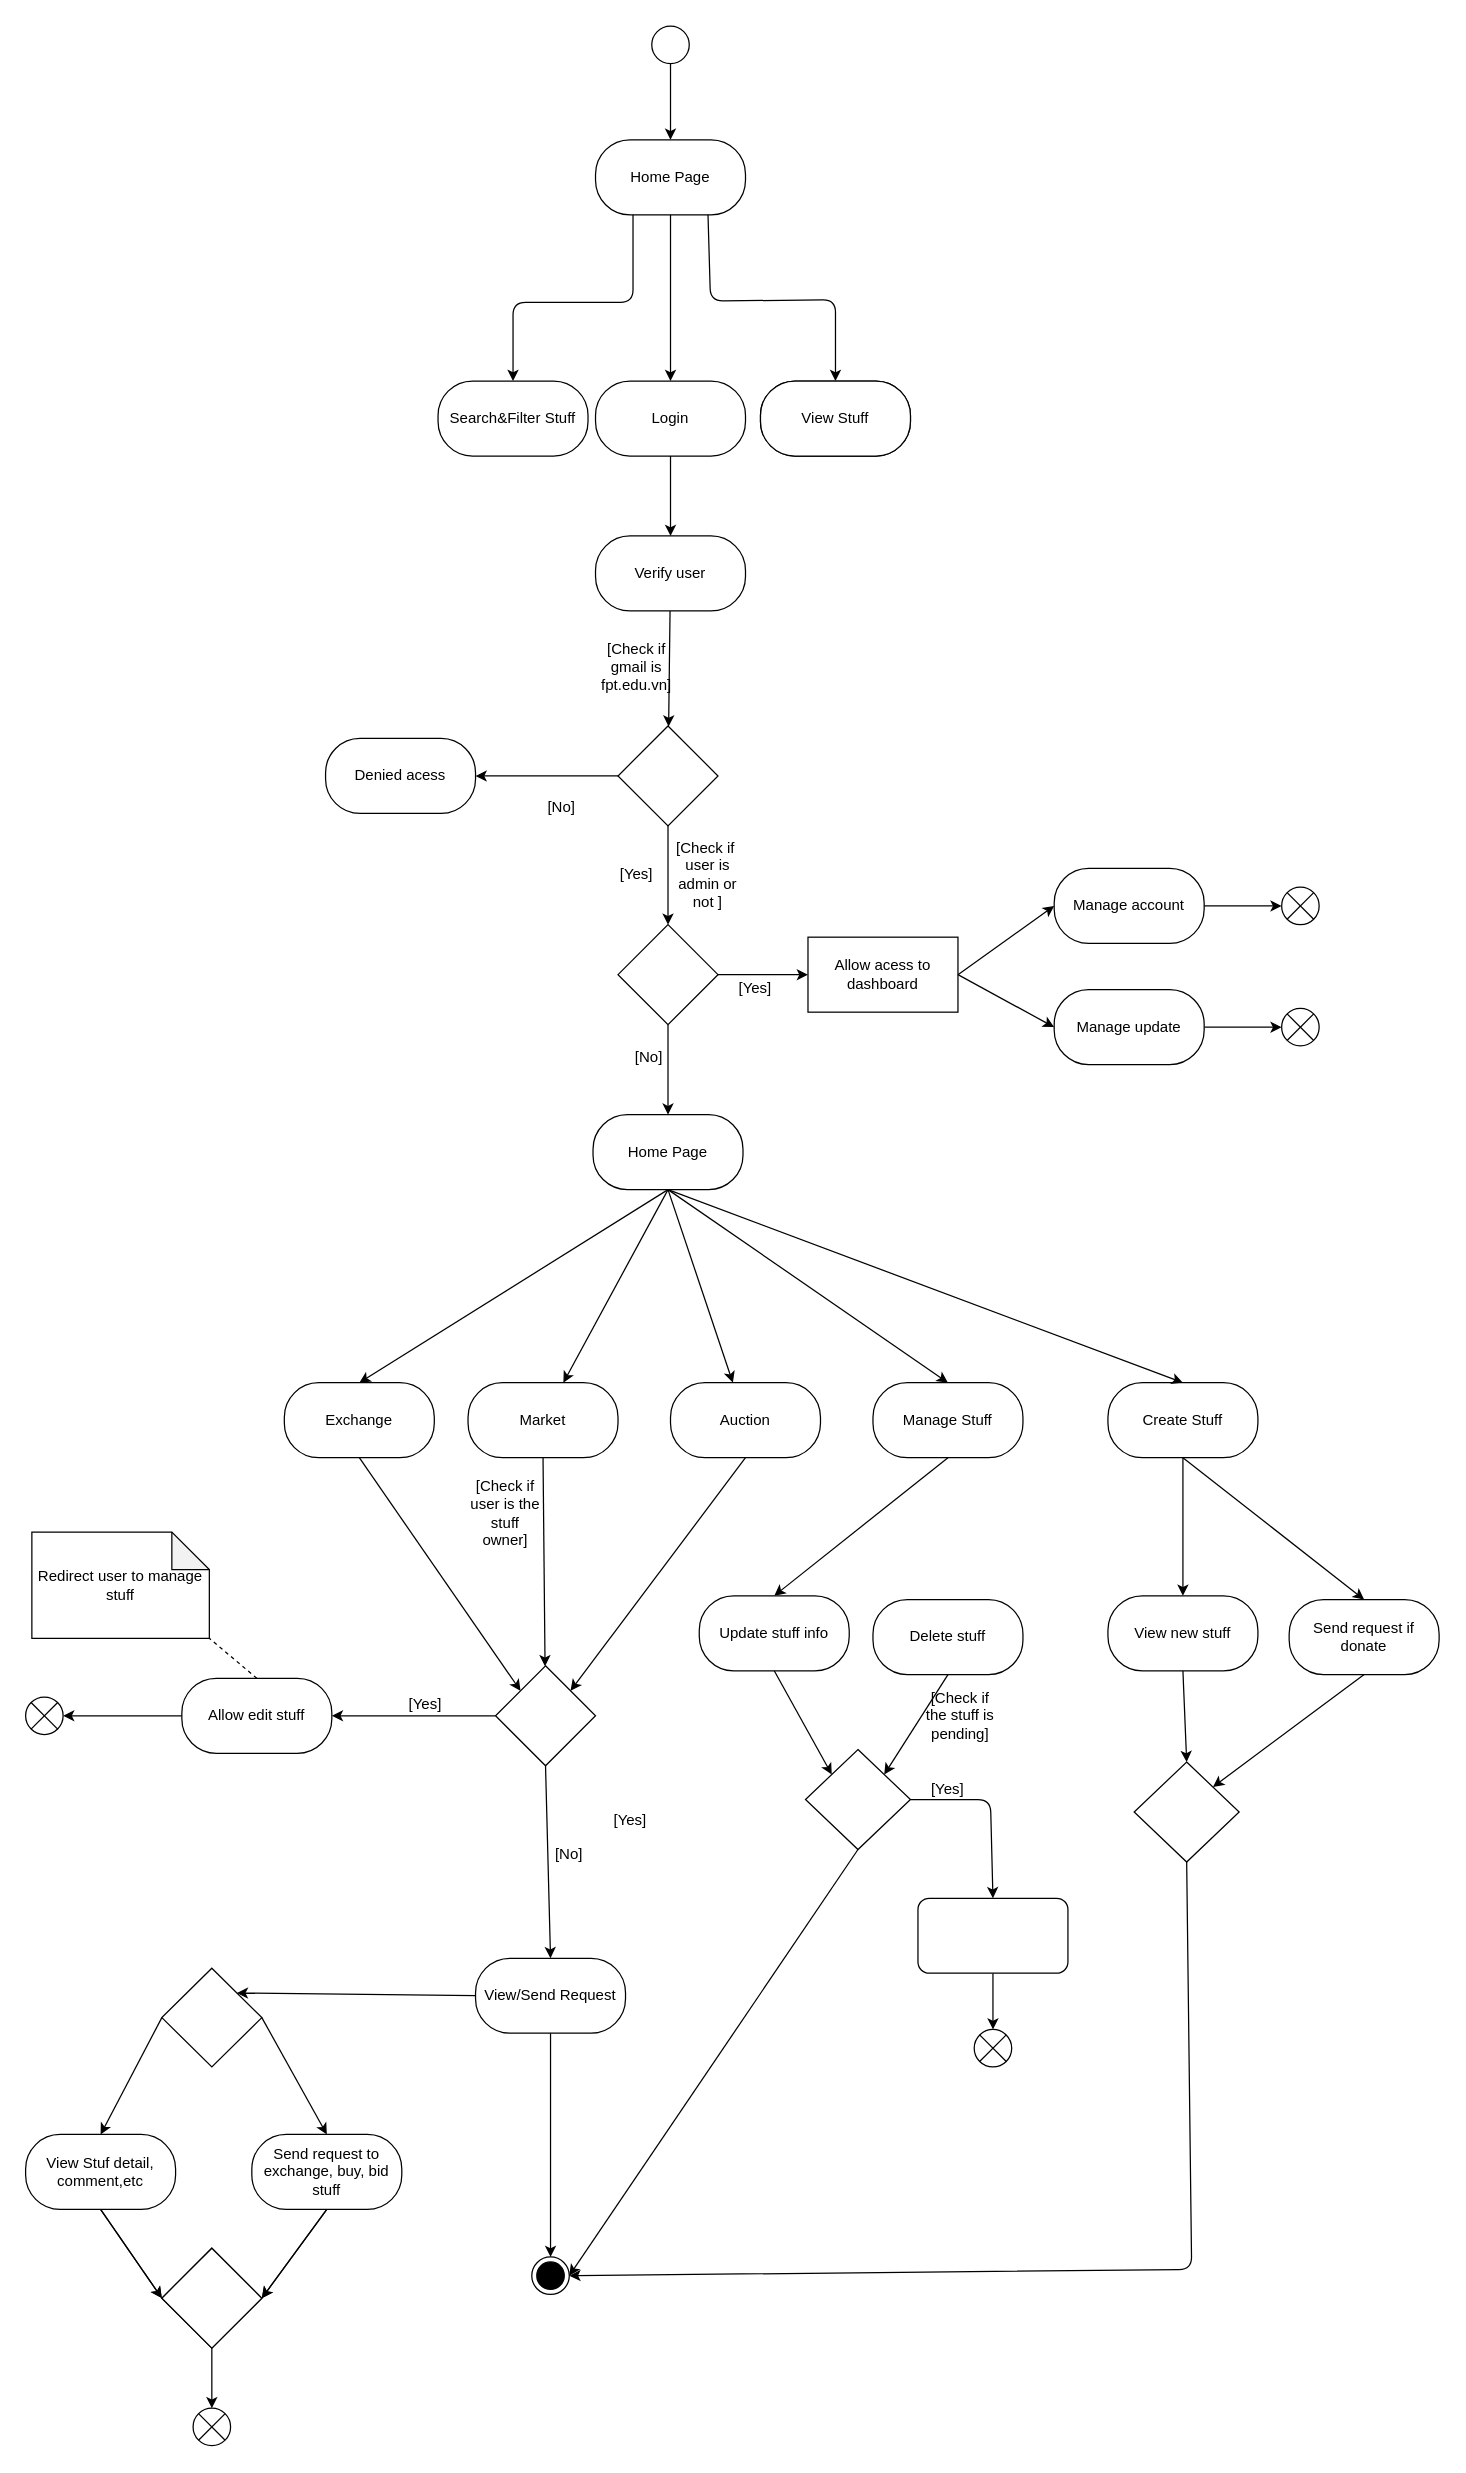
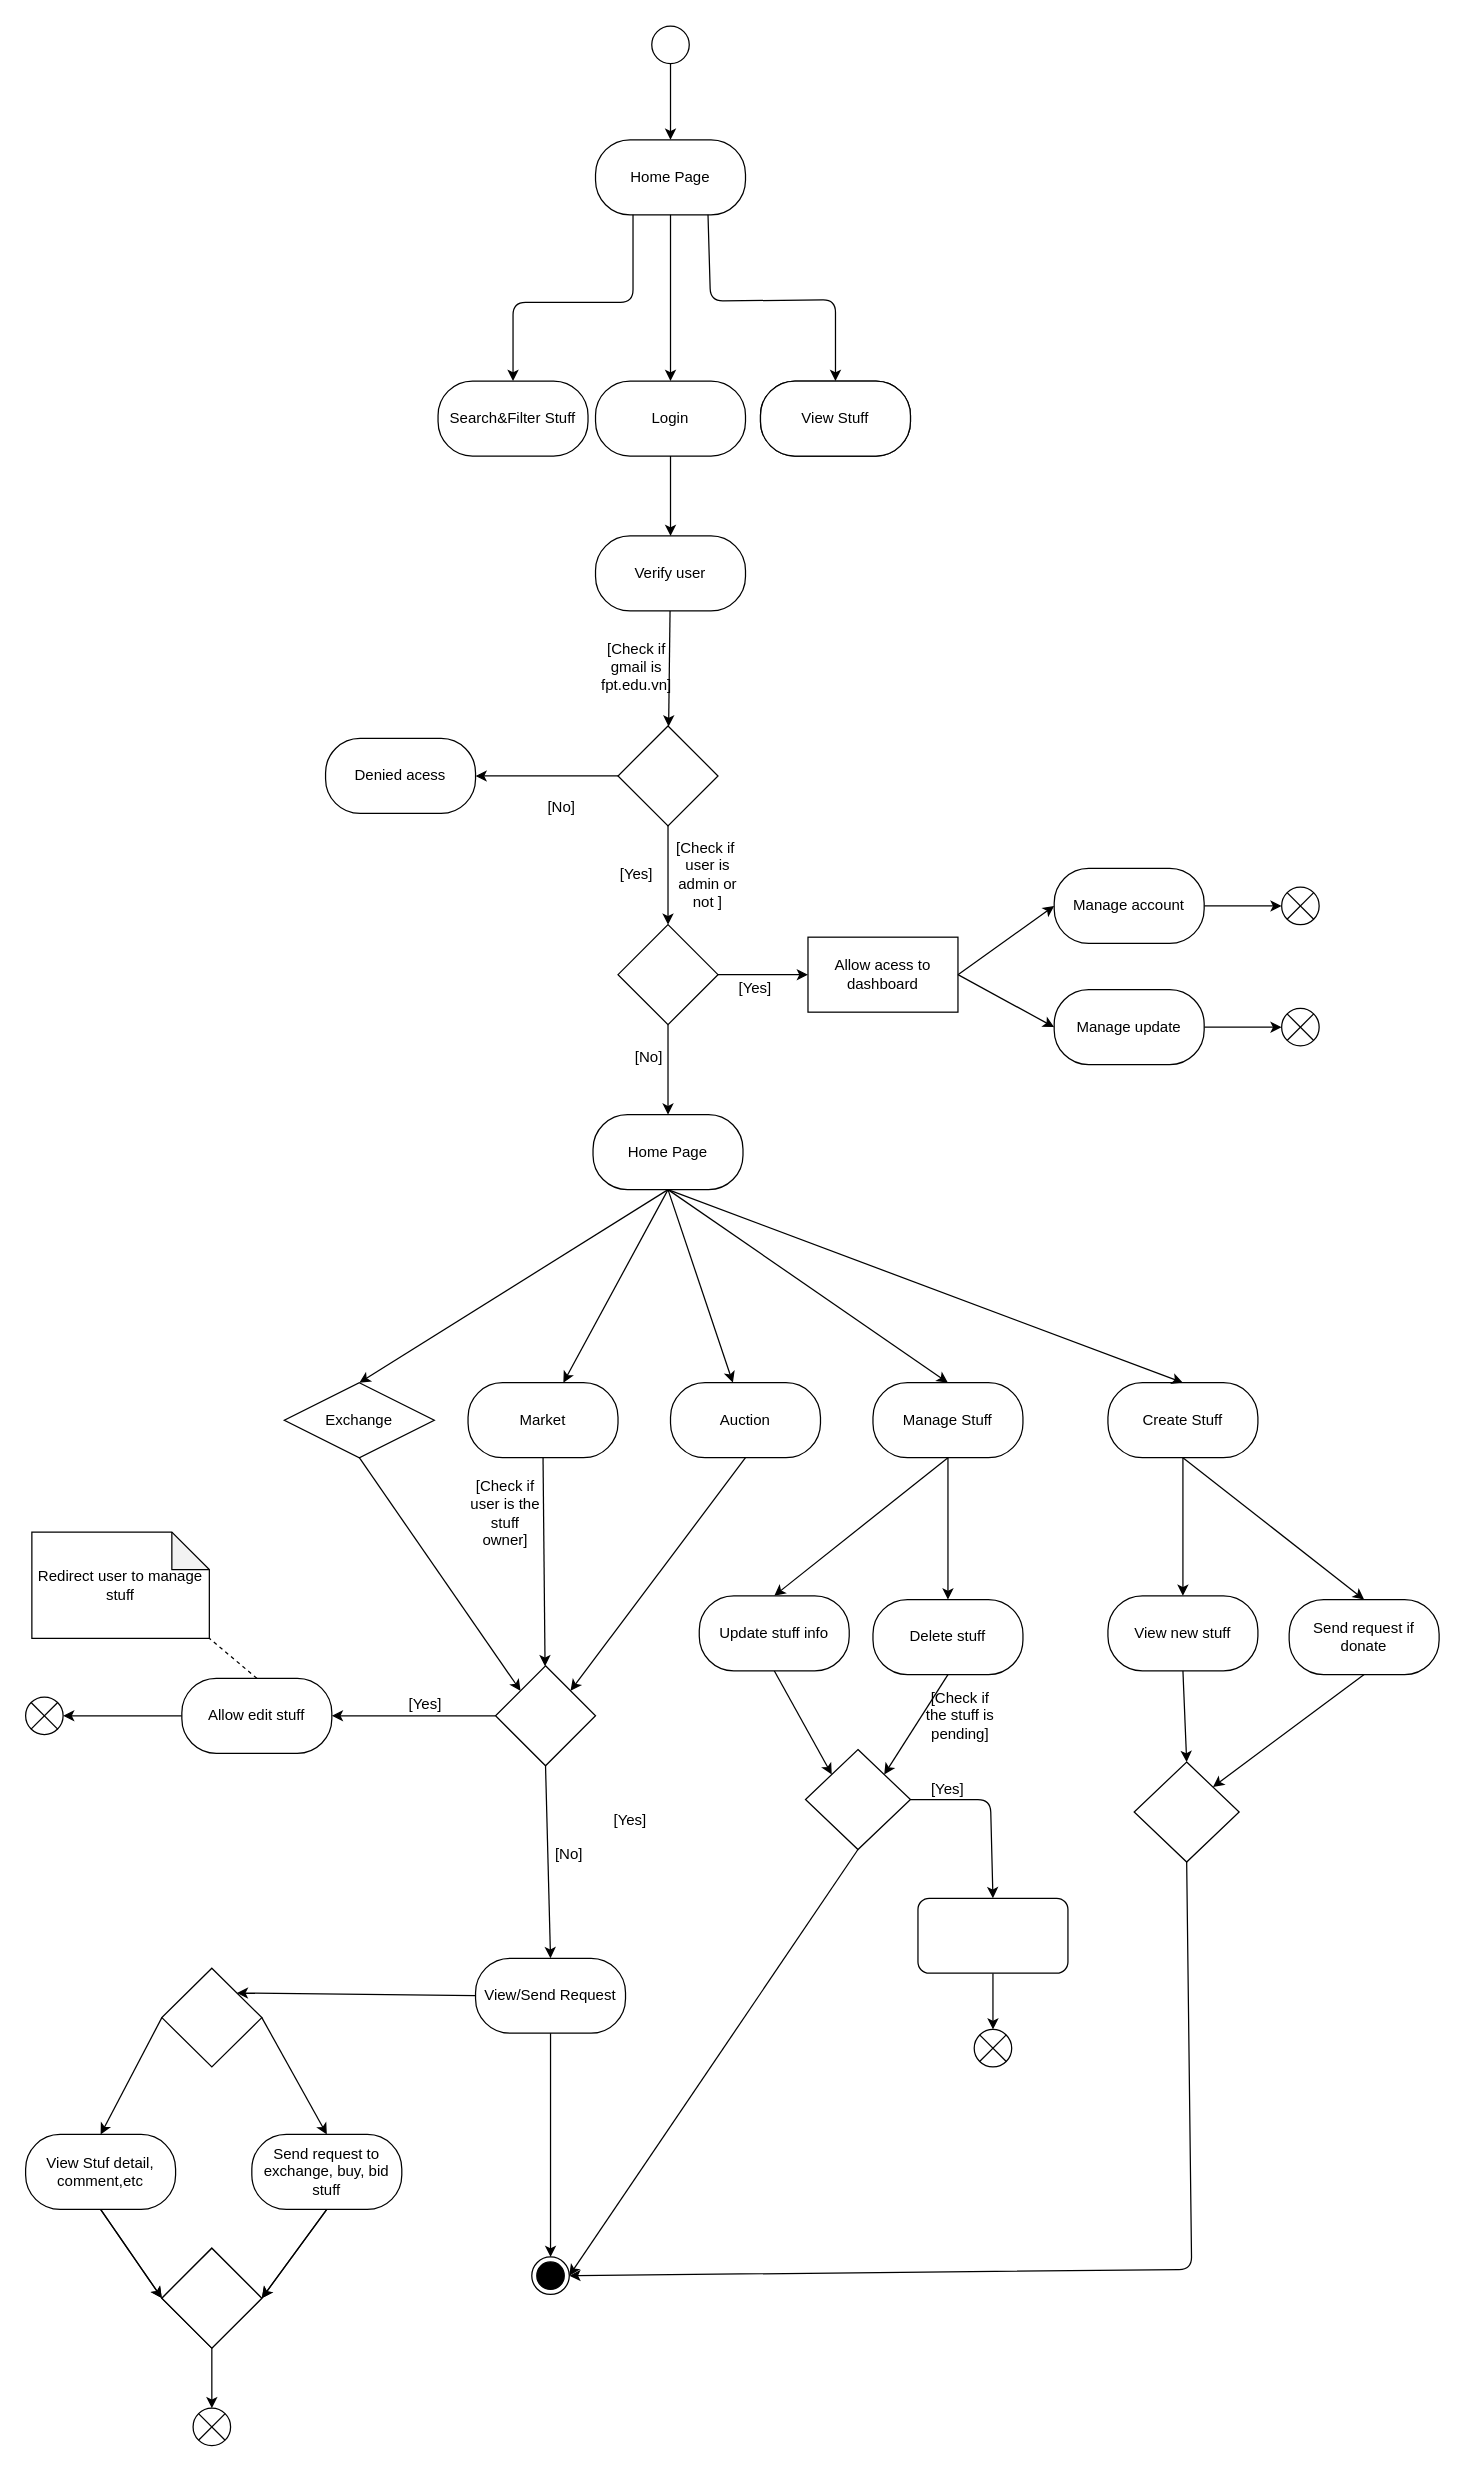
(359, 1420) -> (359, 1420)
none -> (948, 1525)
